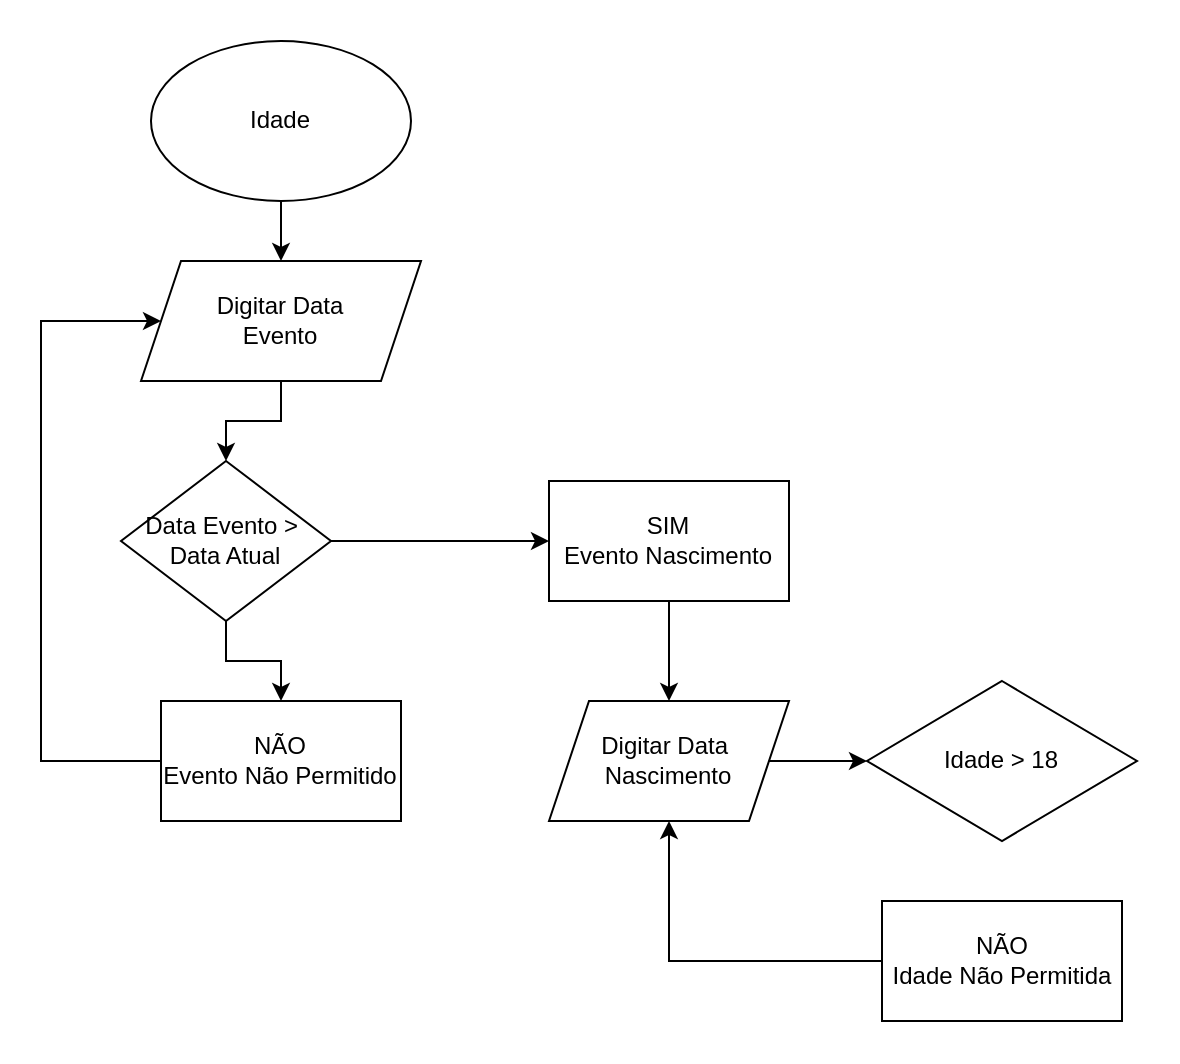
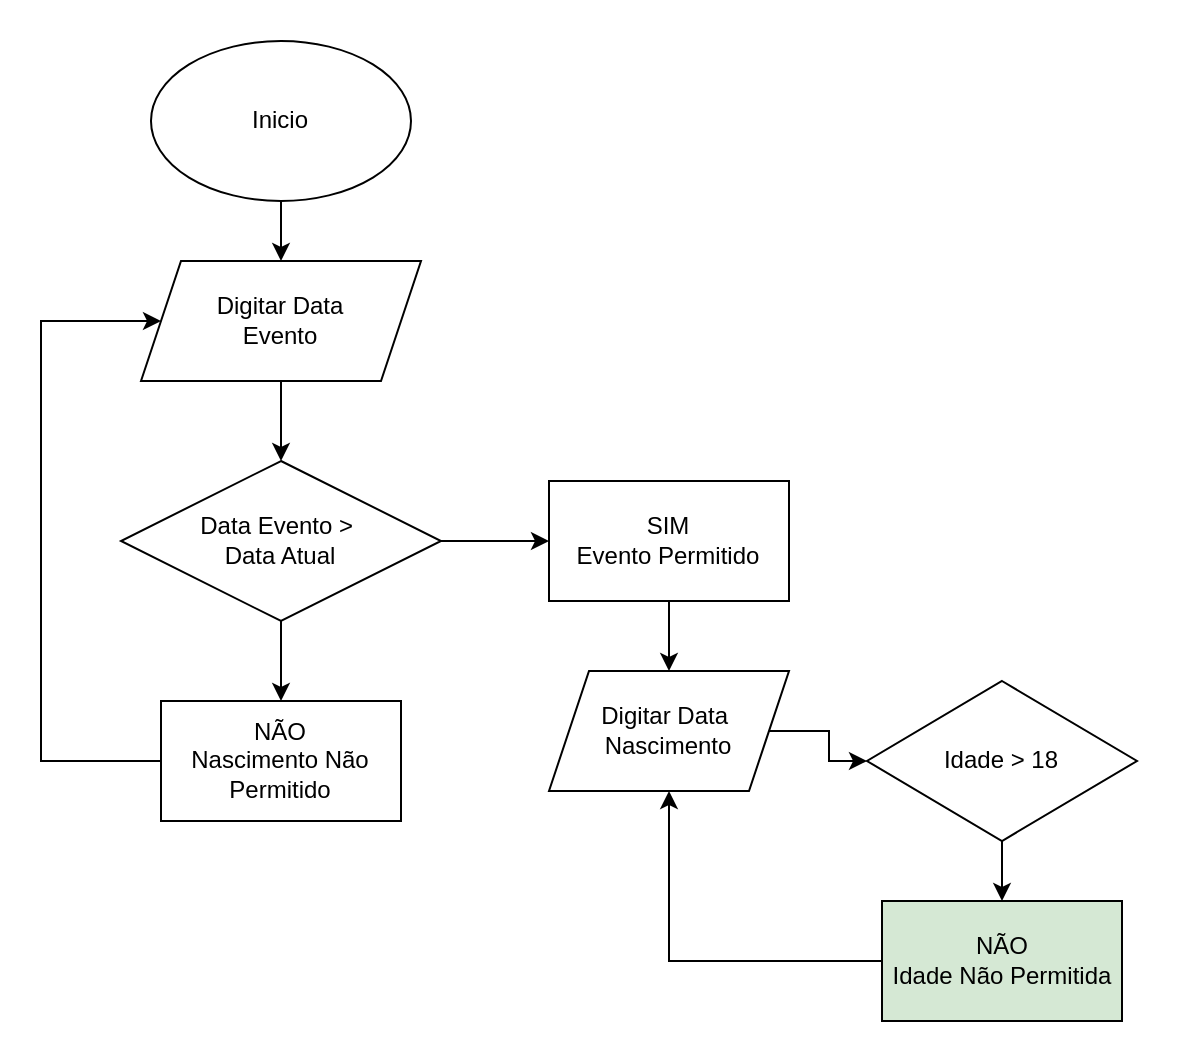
(281, 121) -> (281, 121)
(226, 541) -> (281, 541)
(669, 541) -> (669, 541)
(281, 761) -> (281, 761)
(669, 761) -> (669, 731)
none -> (1002, 878)
(1002, 961) -> (1002, 961)
